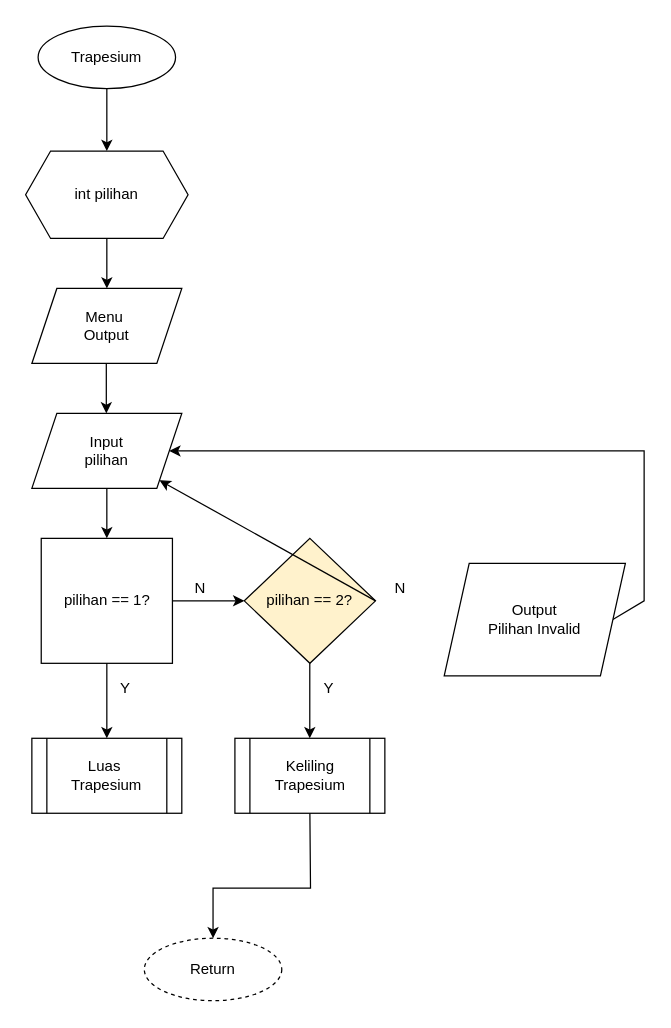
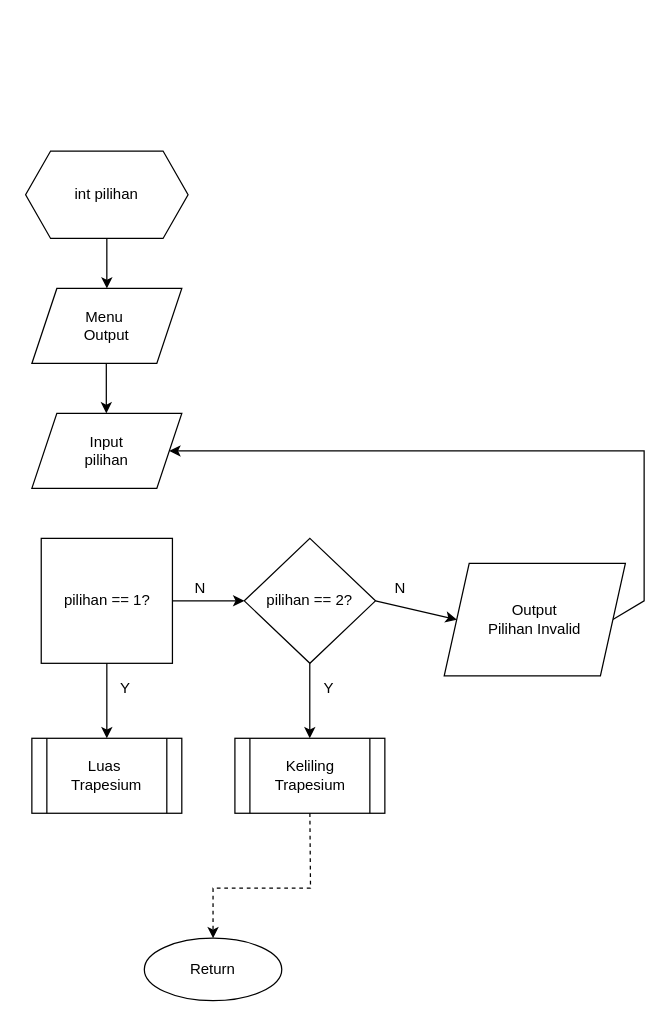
(107, 57) -> none
(107, 115) -> none
(107, 509) -> none
(272, 543) -> (412, 609)
(310, 601) -> (310, 601)
(279, 888) -> (279, 888)
(213, 969) -> (213, 969)
